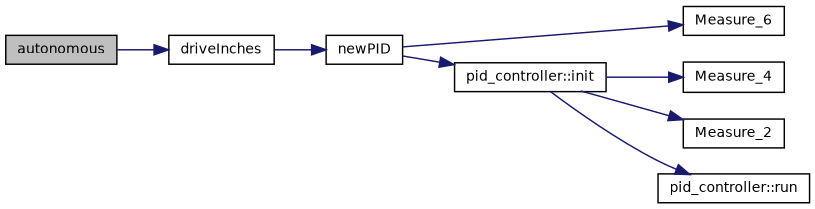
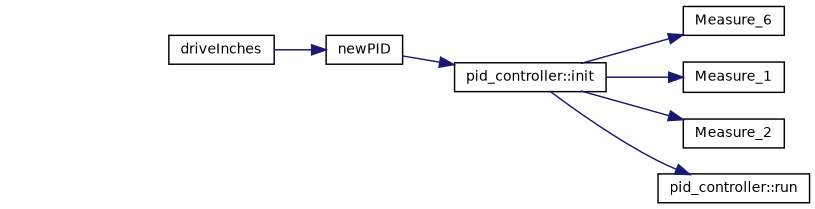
(536, 36) -> (625, 51)
(61, 50) -> none
(734, 77) -> (734, 77)
